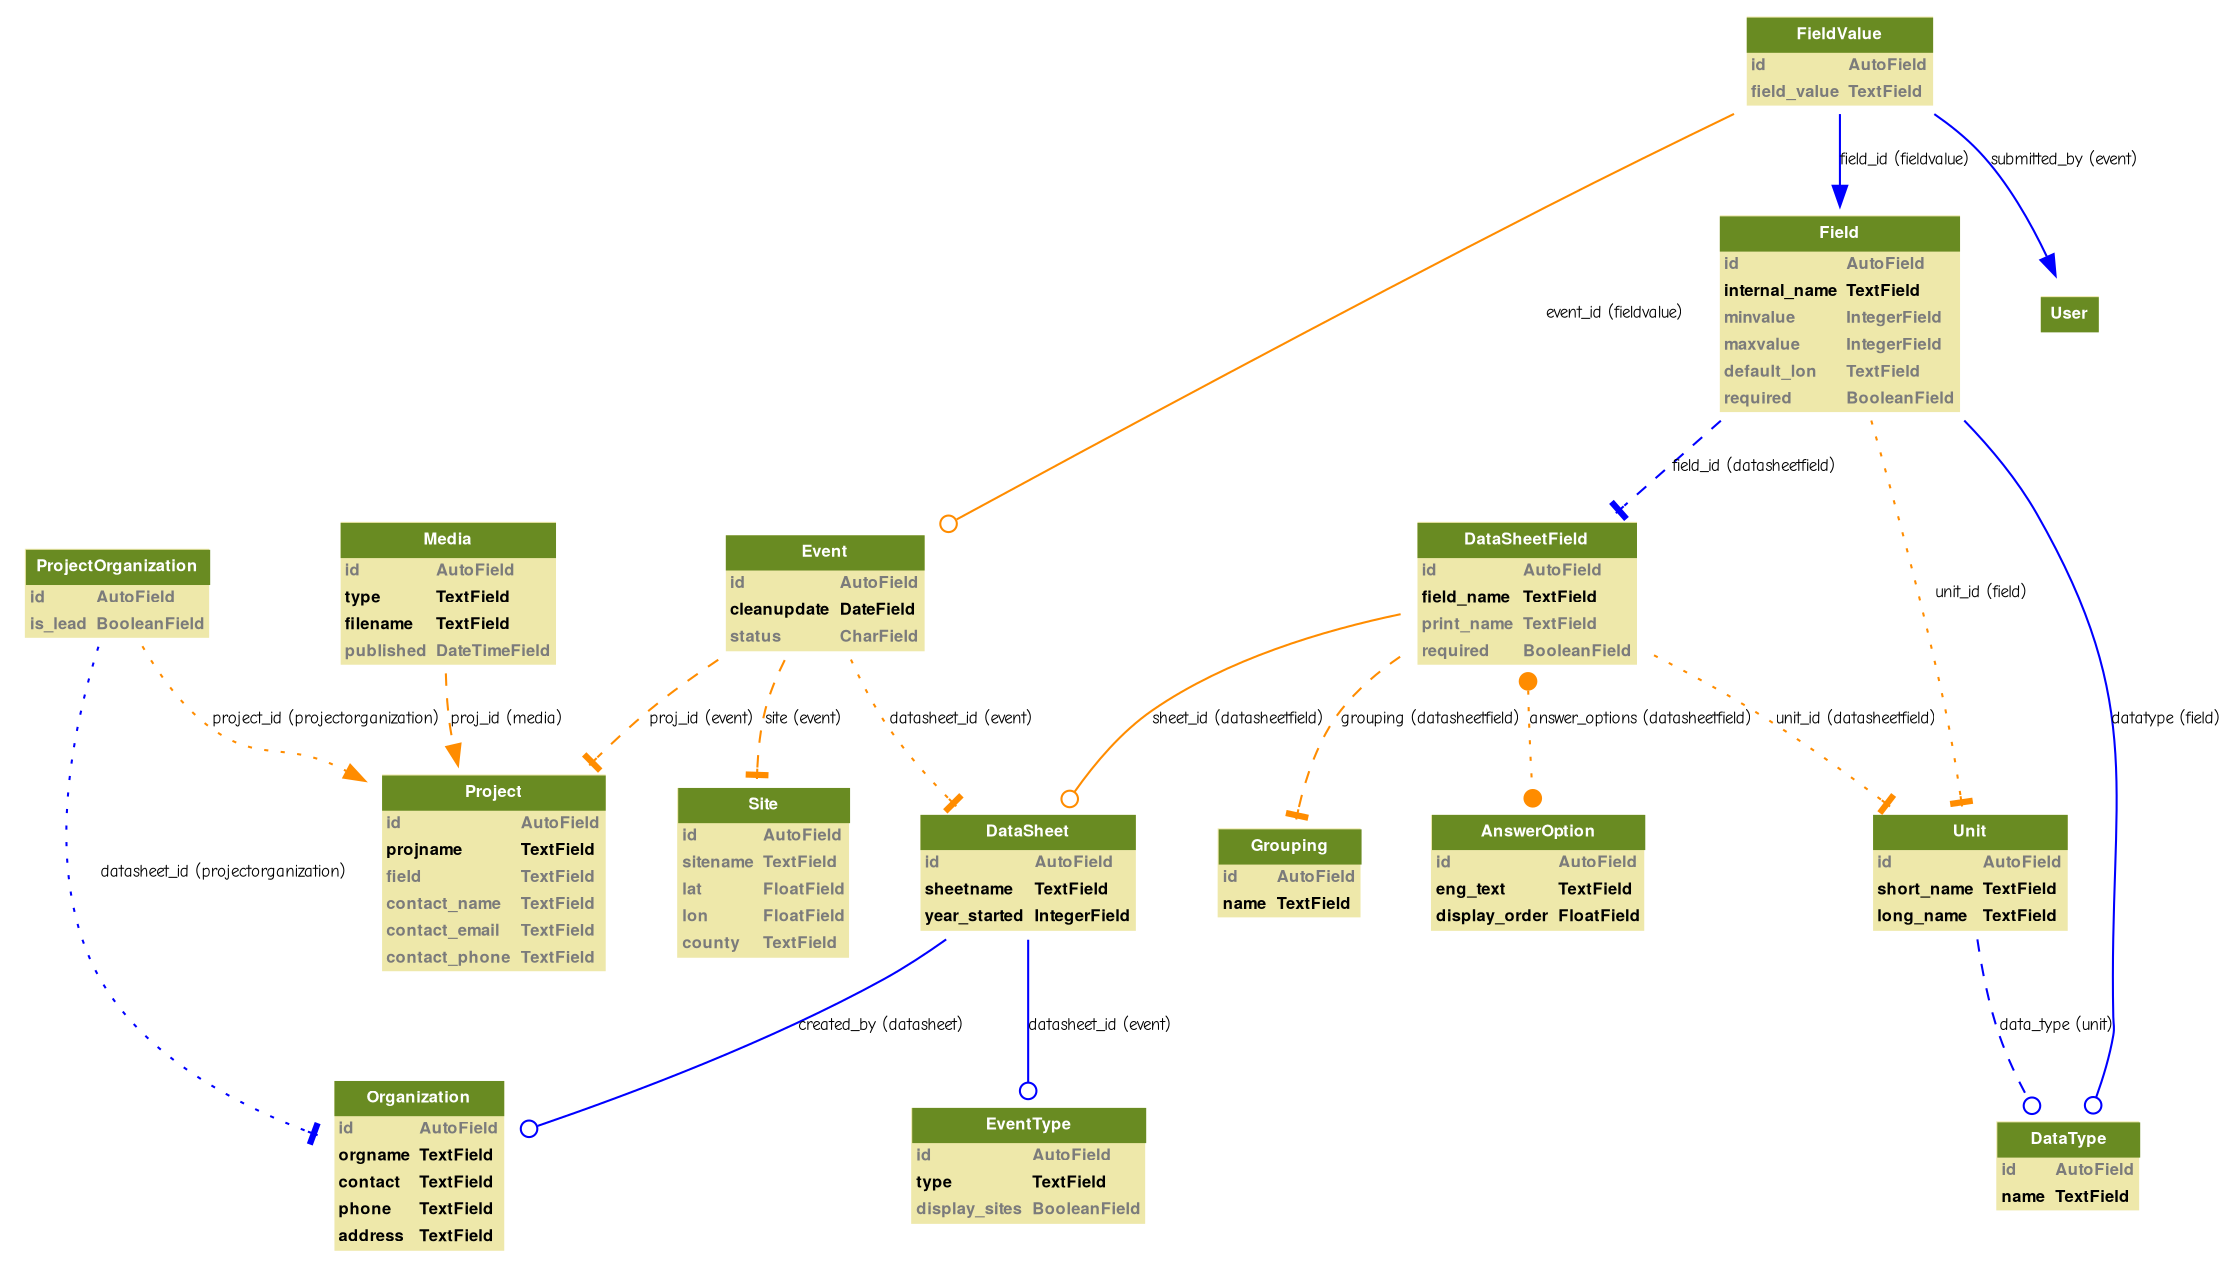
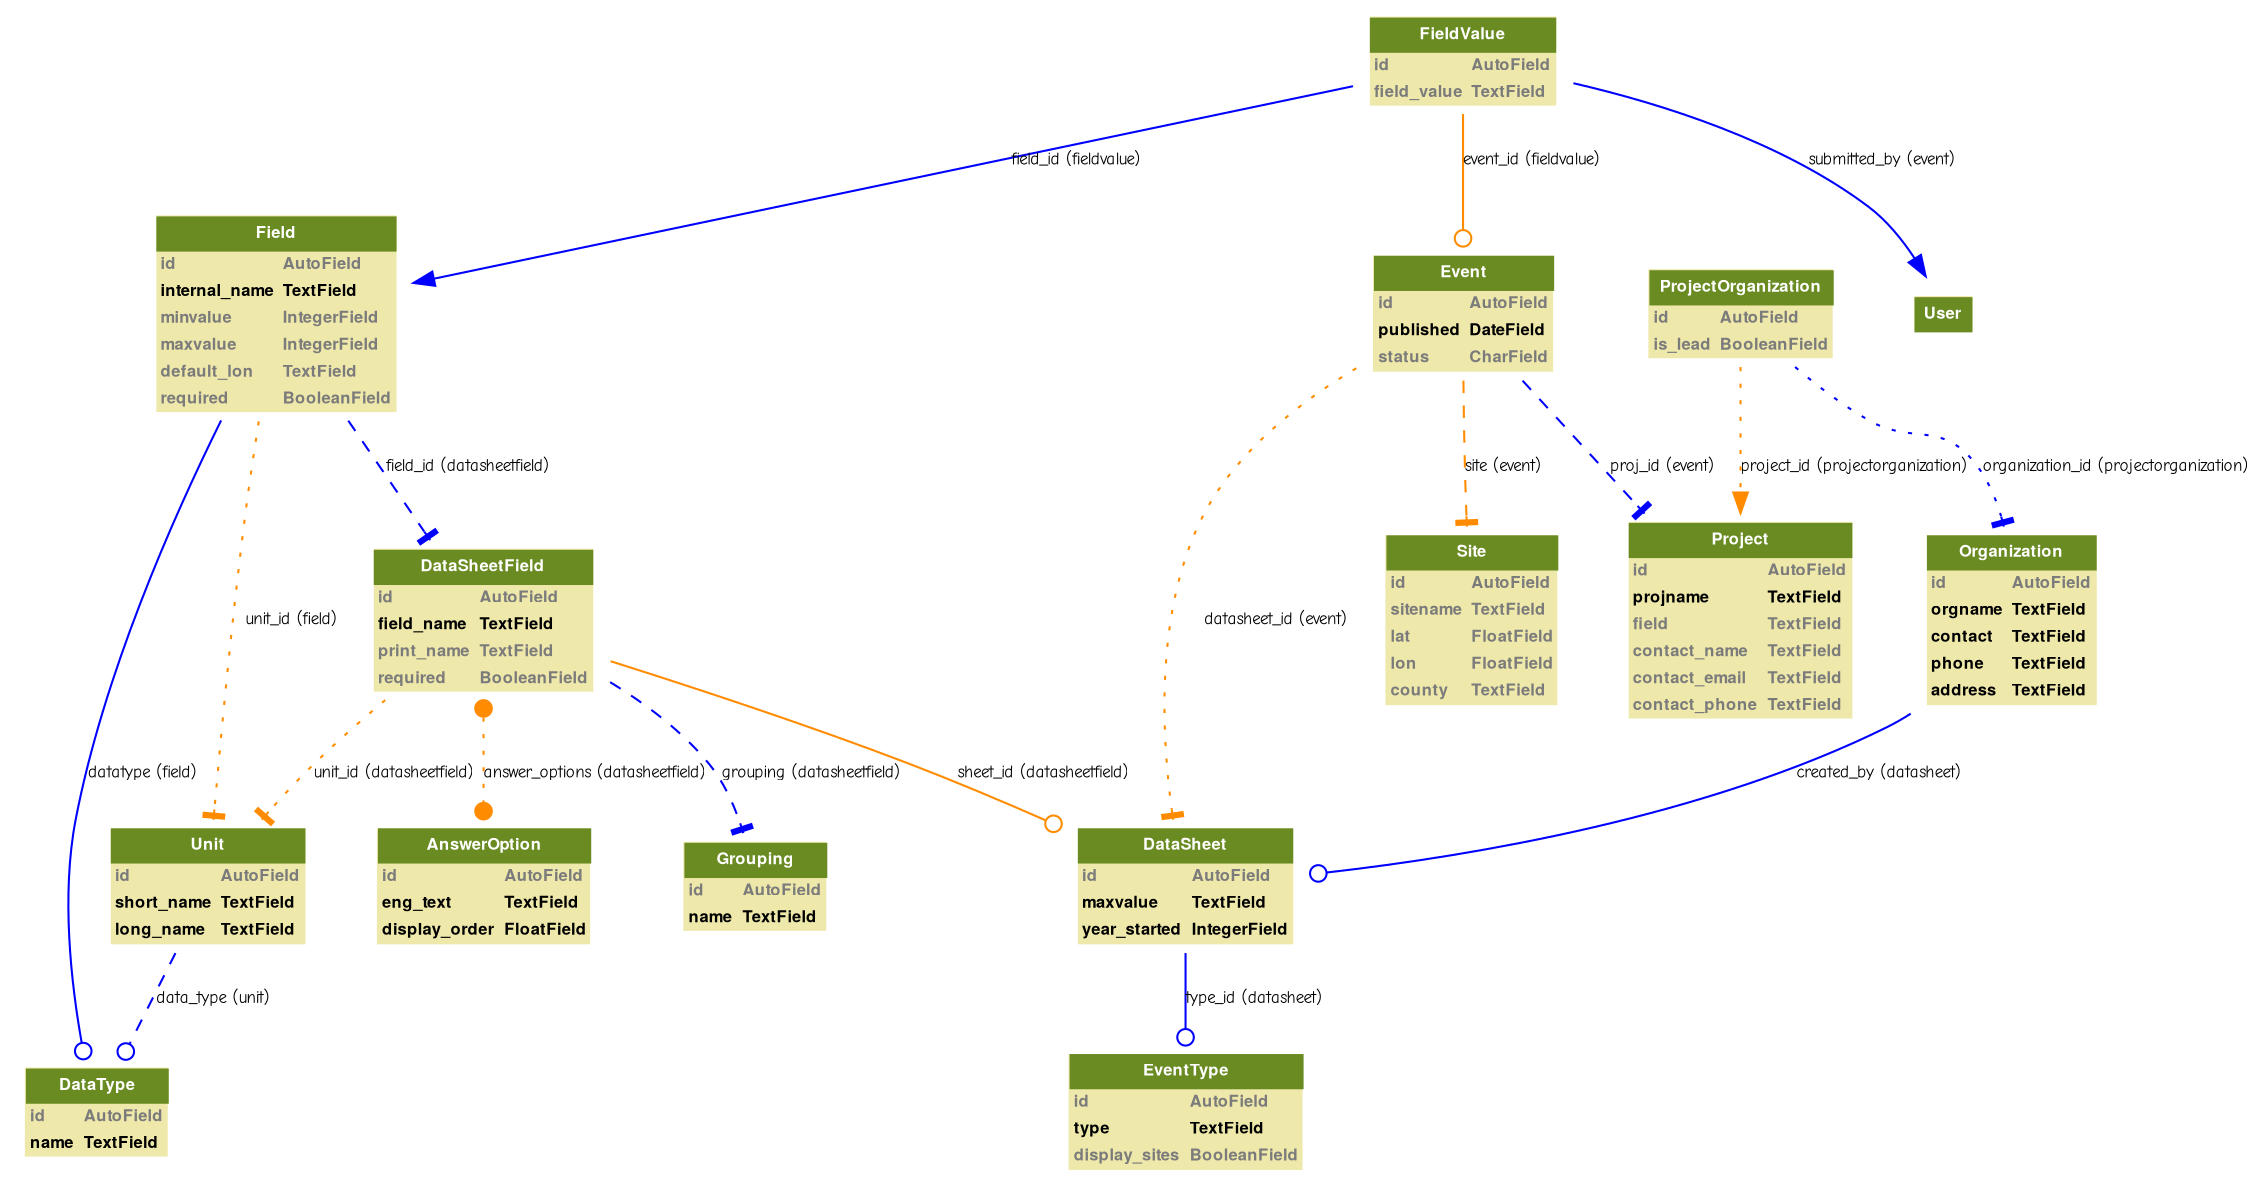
(448, 593) -> none
(781, 610) -> (1420, 330)
(655, 705) -> (1580, 443)
(1333, 722) -> (688, 741)
(224, 873) -> (2116, 467)
(969, 889) -> (1120, 903)
(1101, 1026) -> (1255, 999)
(748, 1045) -> (1626, 819)
